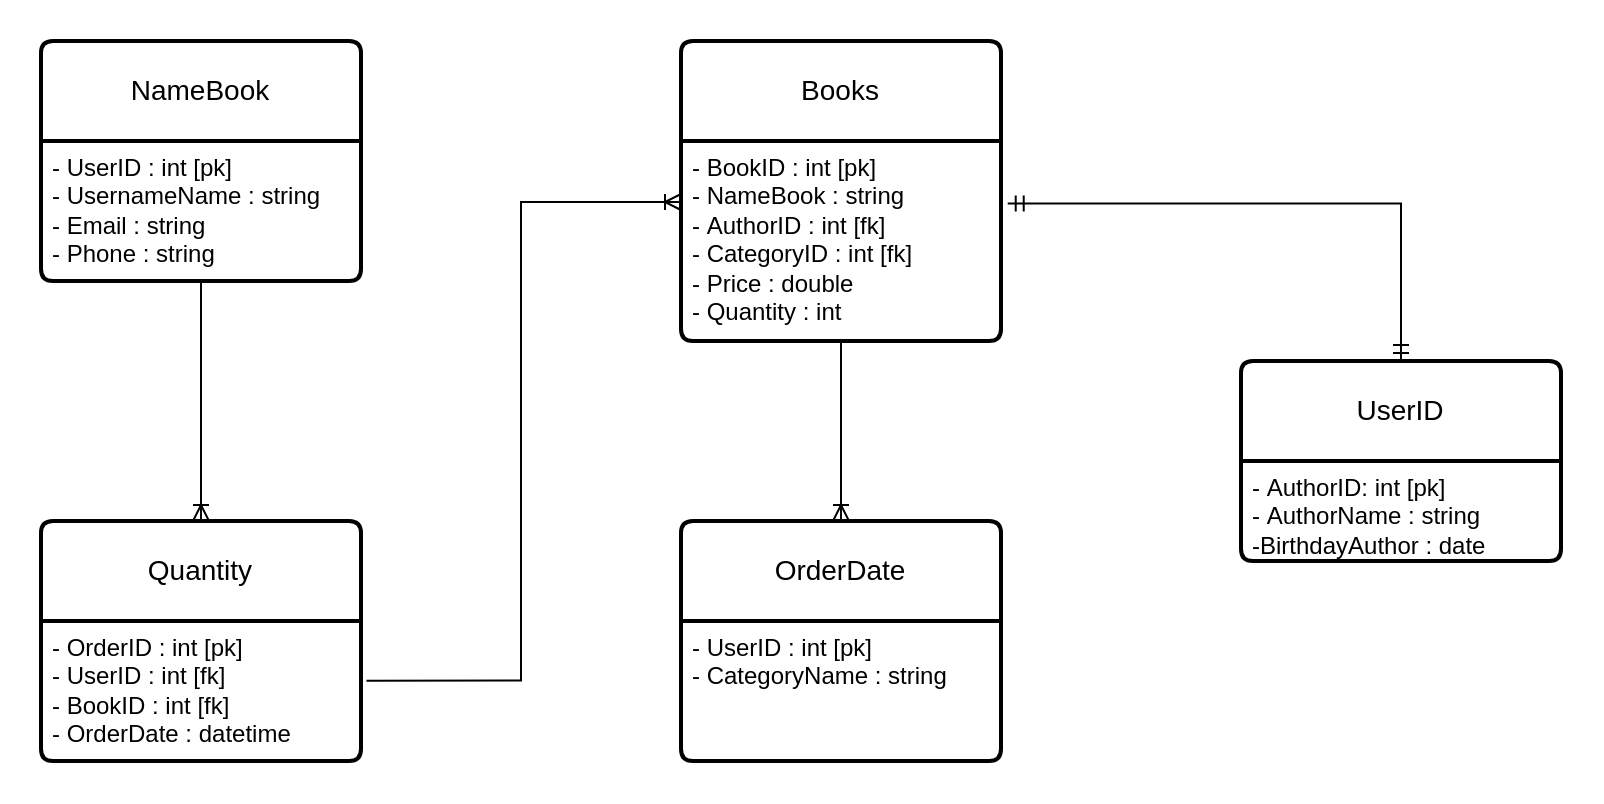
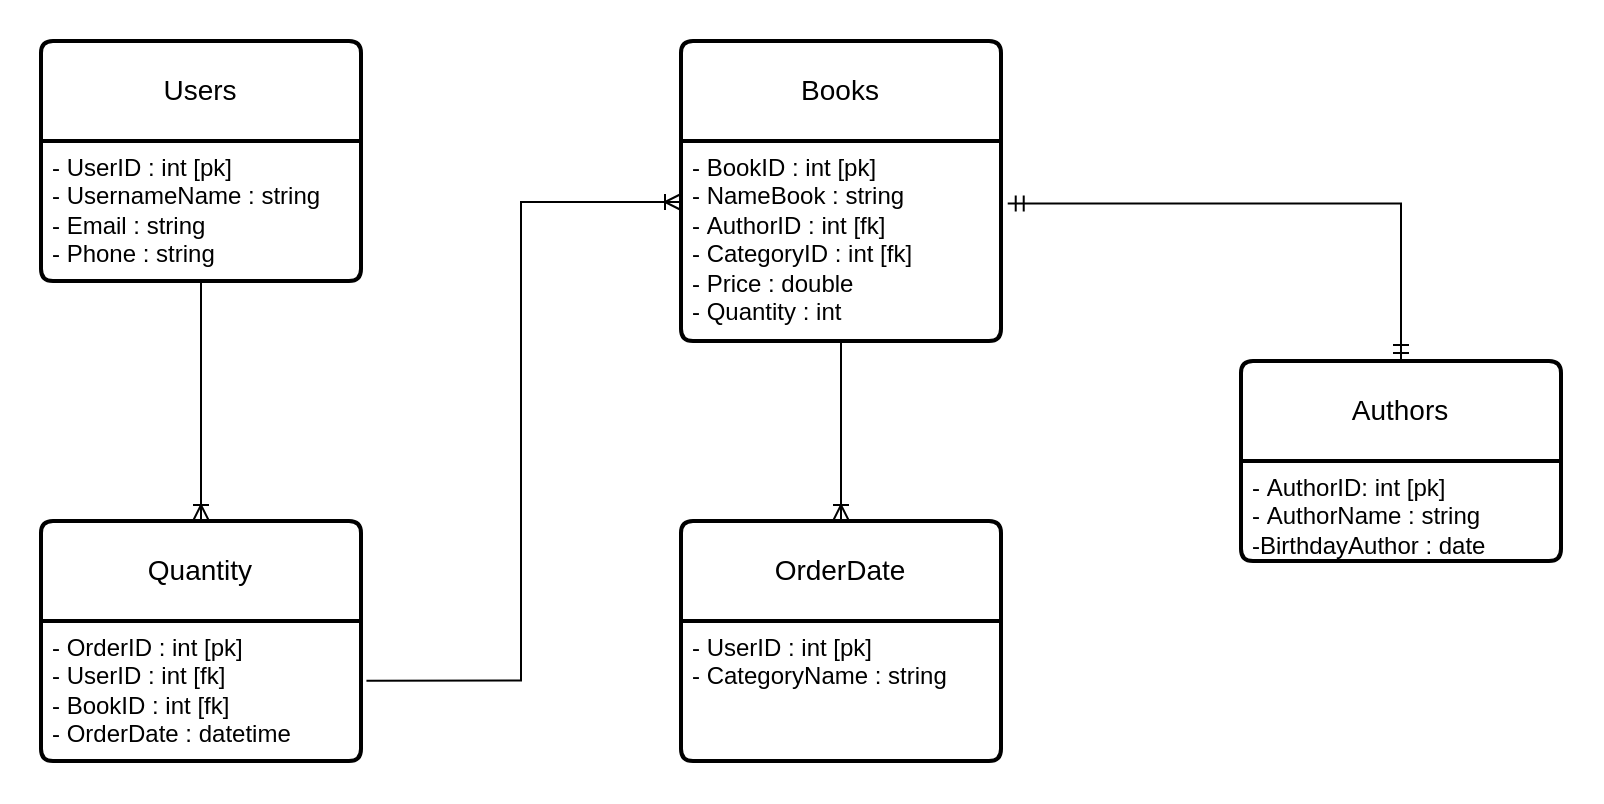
(201, 91) -> (201, 91)
(1401, 411) -> (1401, 411)
